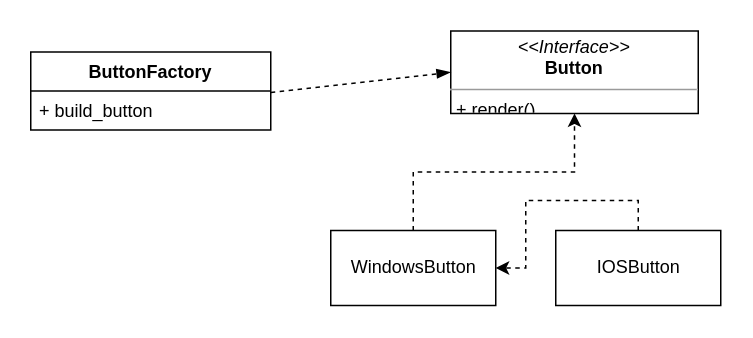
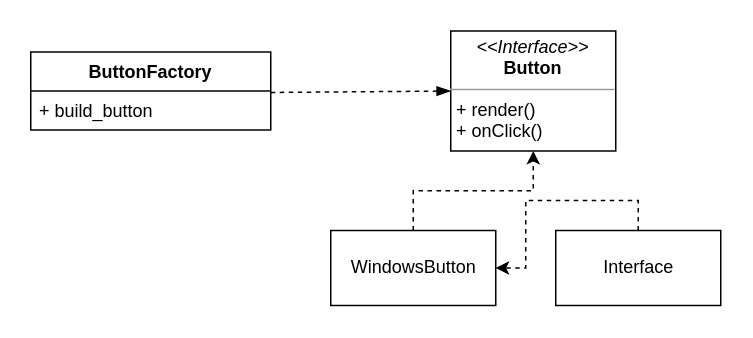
(575, 72) -> (533, 91)
(639, 268) -> (639, 268)
